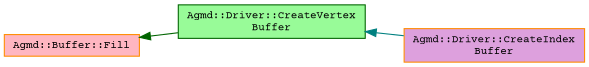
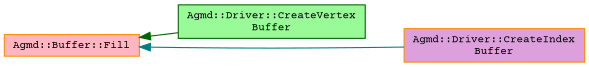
(390, 34) -> (277, 48)
